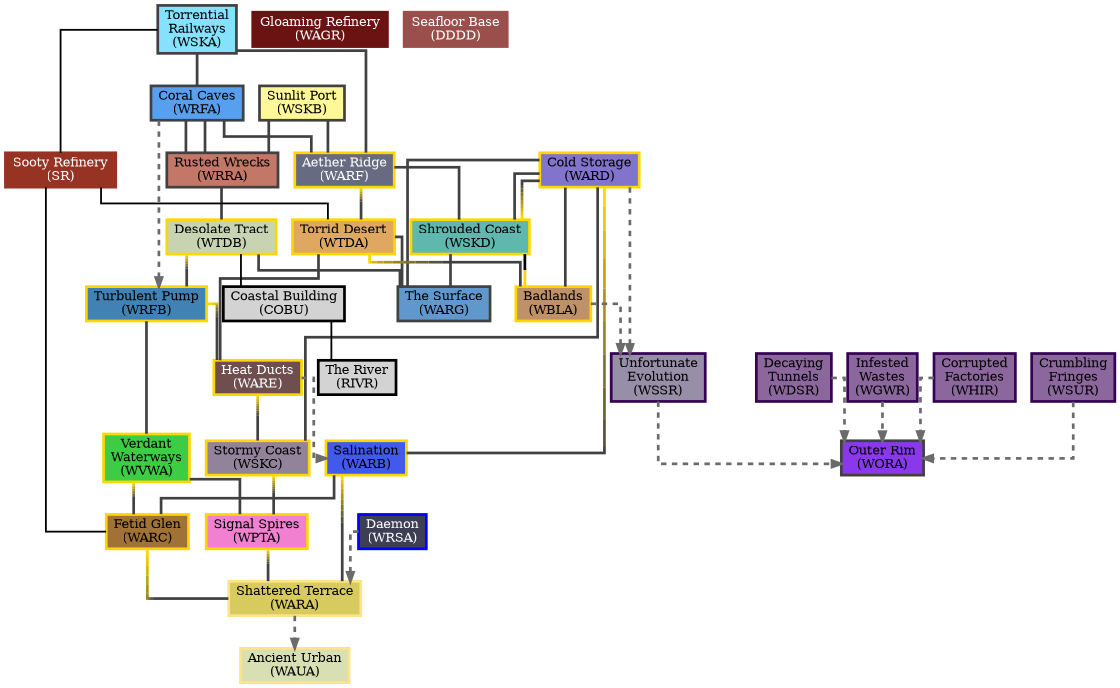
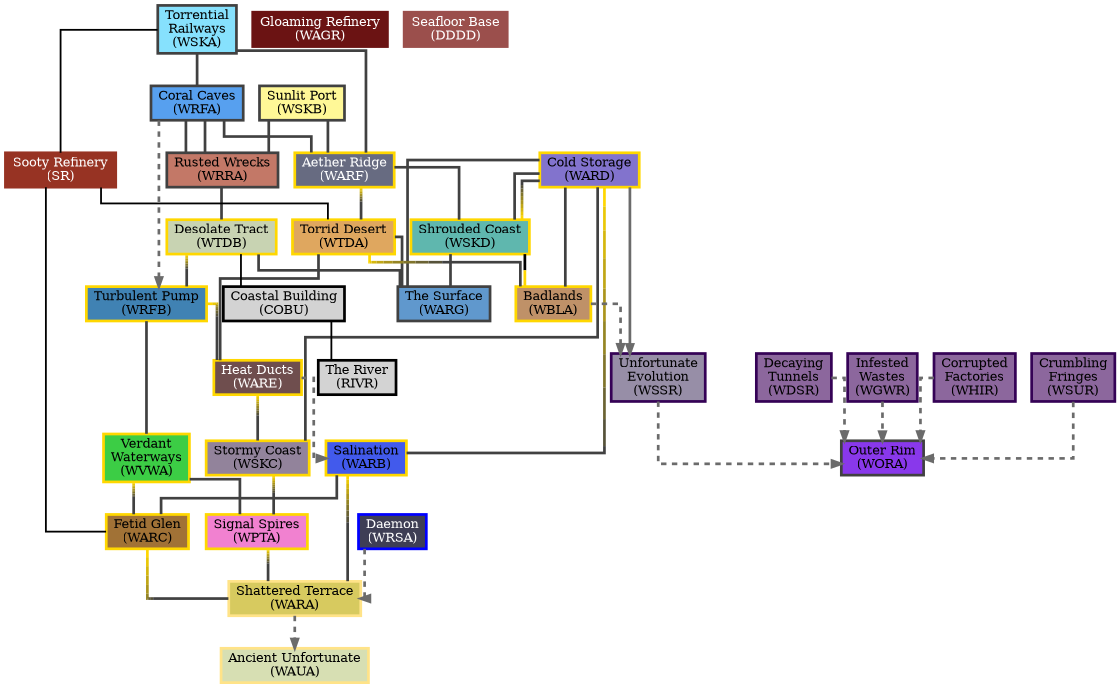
(630, 266) -> (630, 266)
(295, 665) -> (295, 665)
